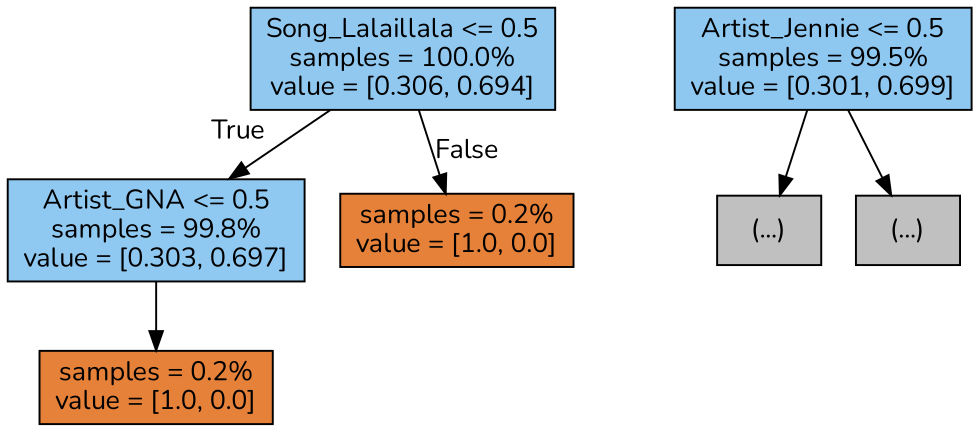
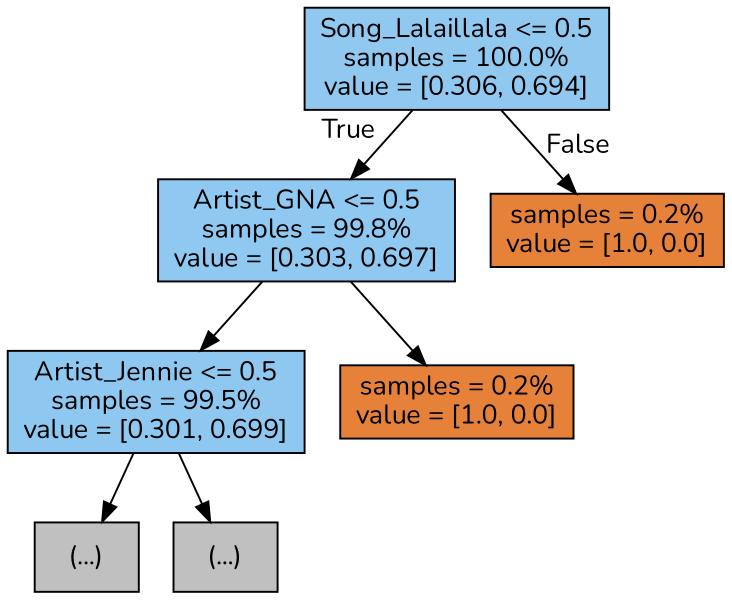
none -> (238, 309)
